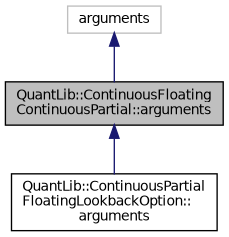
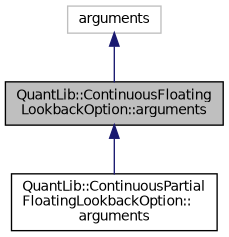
(114, 103) -> (114, 103)
